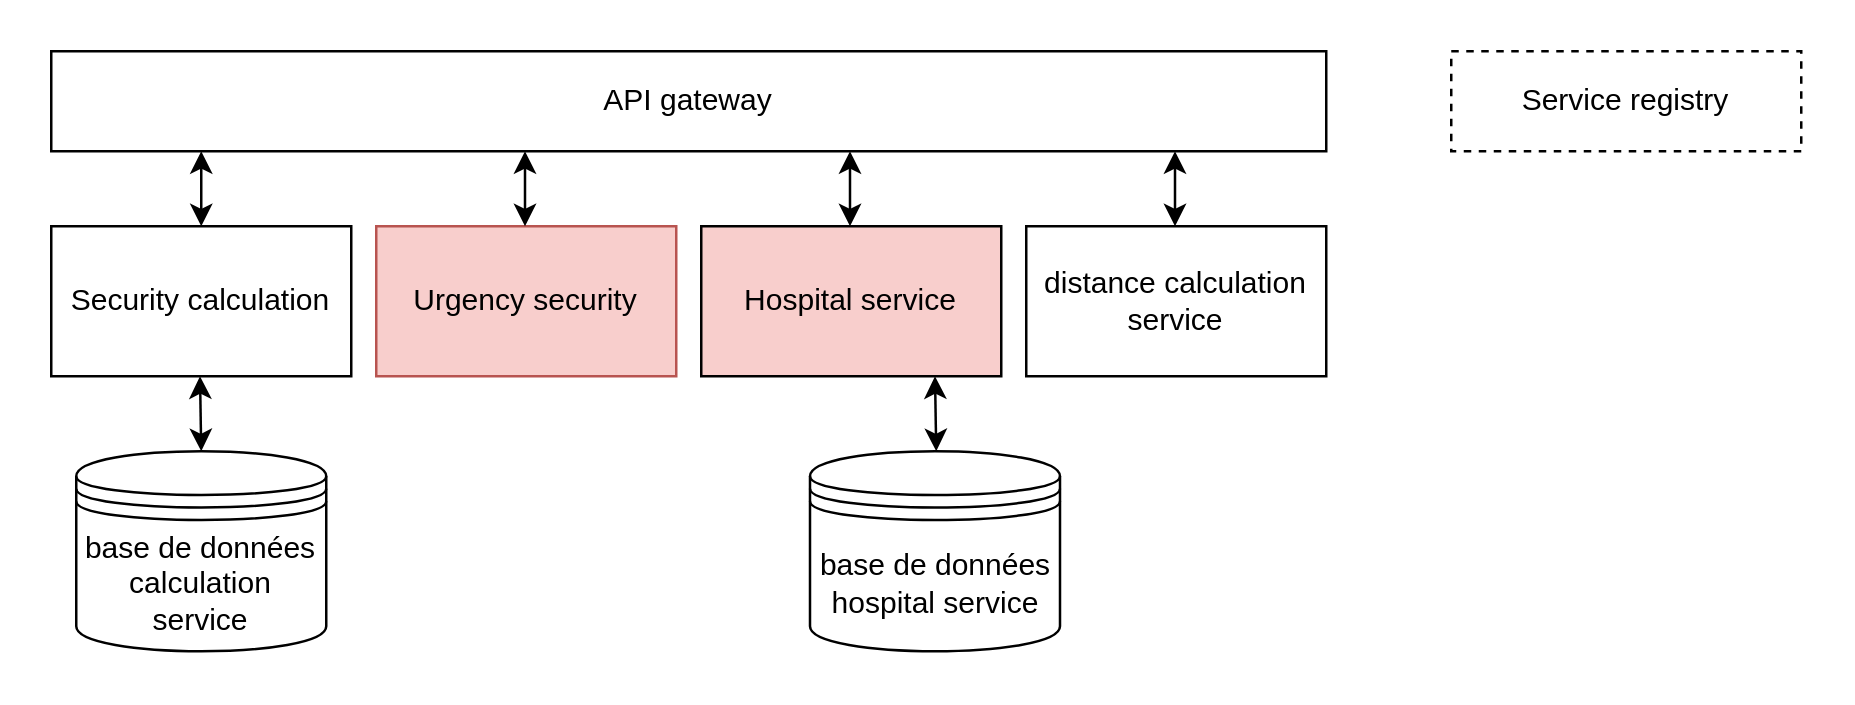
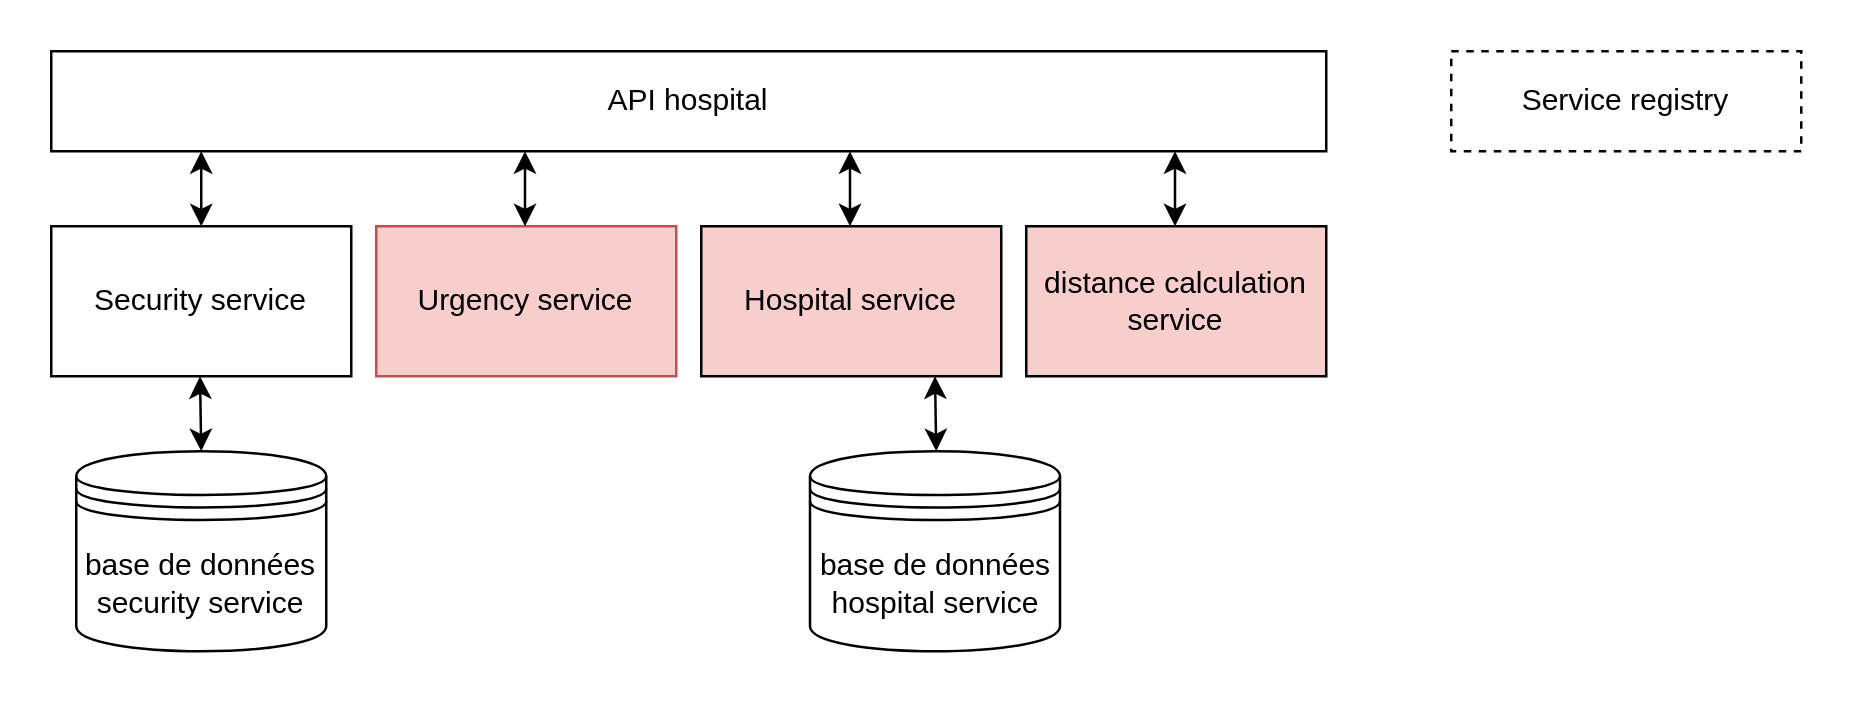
(689, 101) -> (689, 101)
(201, 301) -> (201, 301)
(526, 301) -> (526, 301)
(1176, 301) -> (1176, 301)
(201, 584) -> (201, 584)
